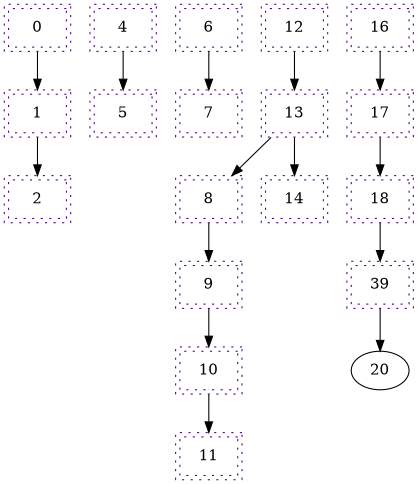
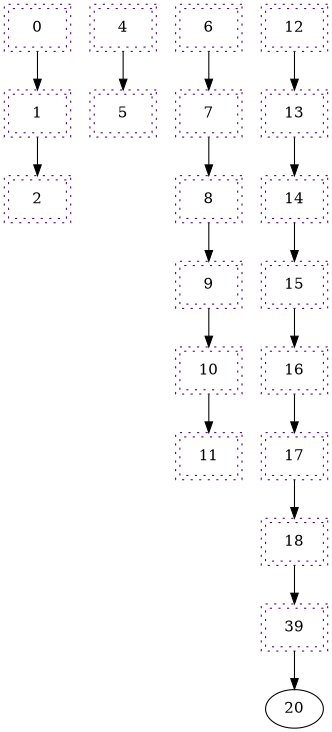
(255, 153) -> (209, 151)
none -> (294, 285)
